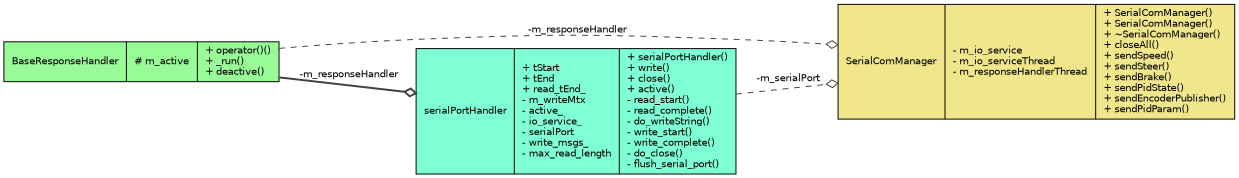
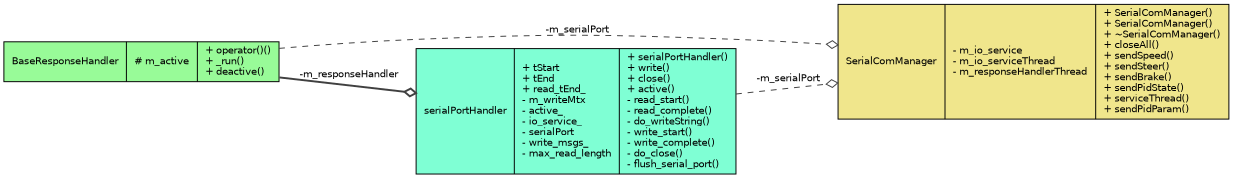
(576, 30) -> (576, 30)
(1165, 99) -> (1146, 99)
